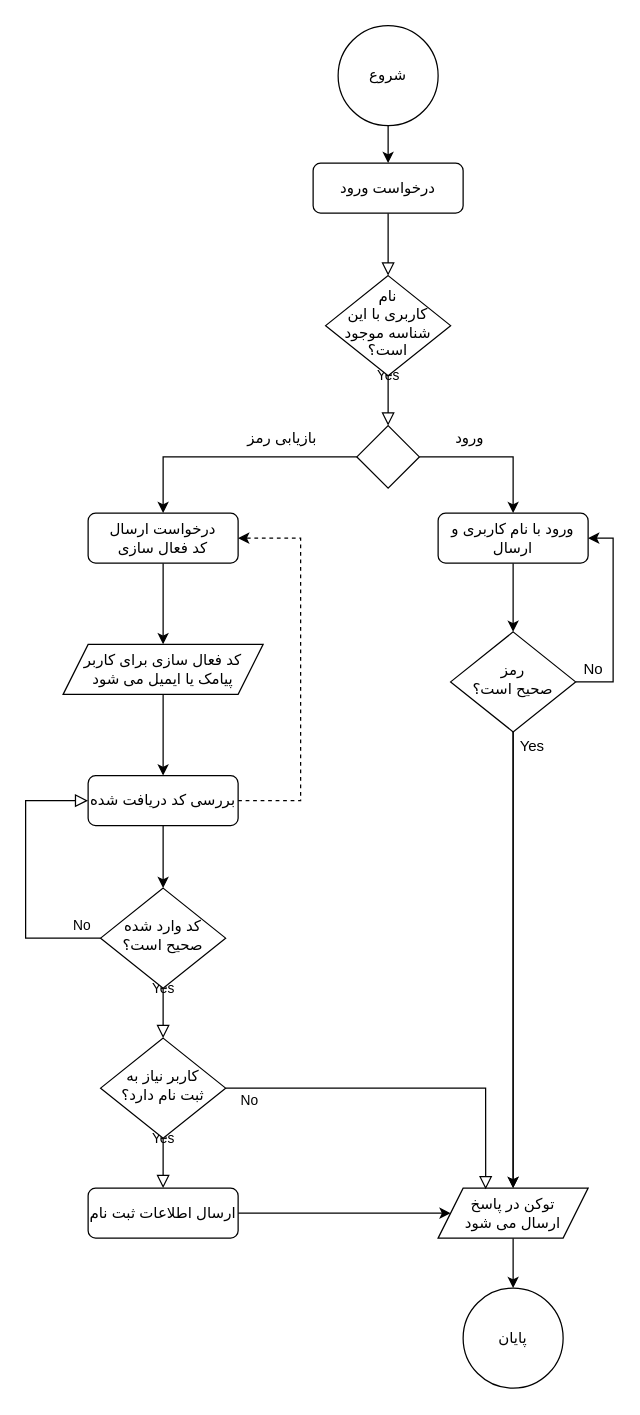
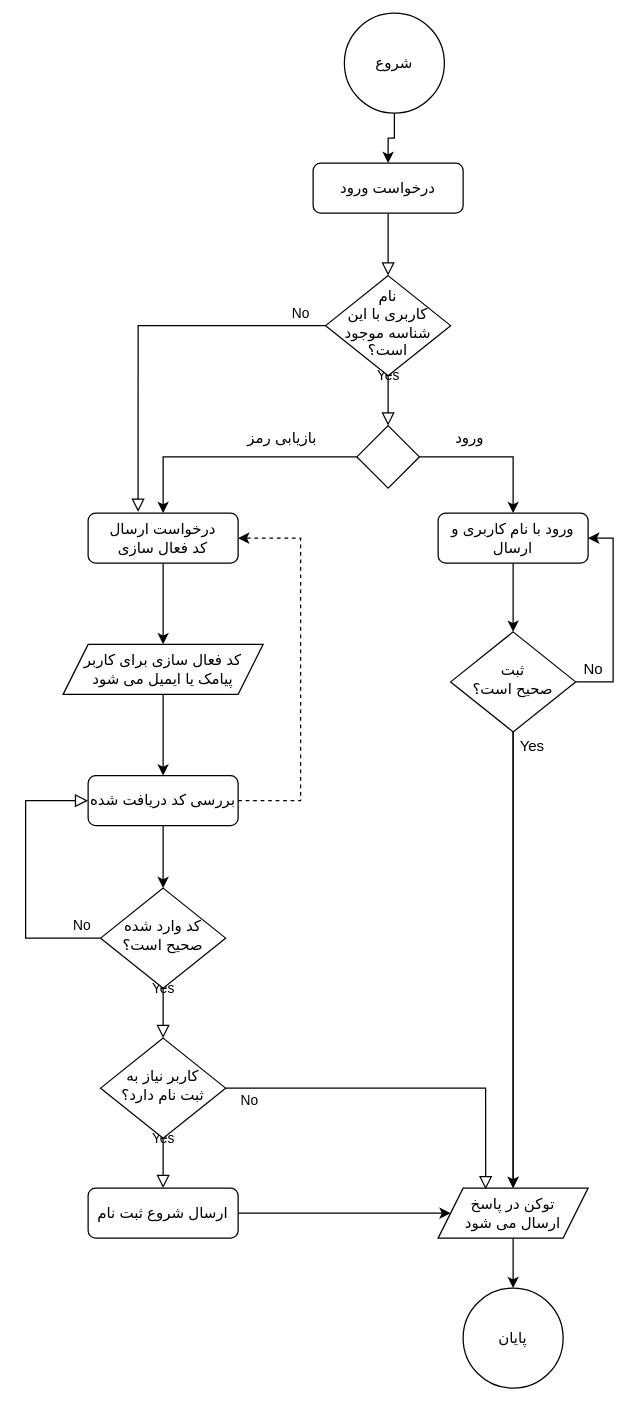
(388, 76) -> (394, 63)
none -> (145, 326)
(513, 679) -> (513, 679)
(163, 1213) -> (163, 1213)
